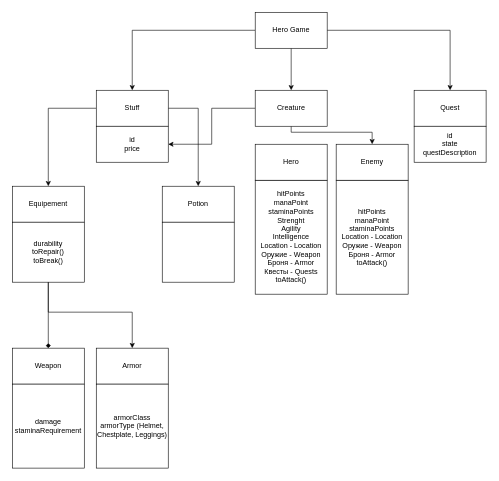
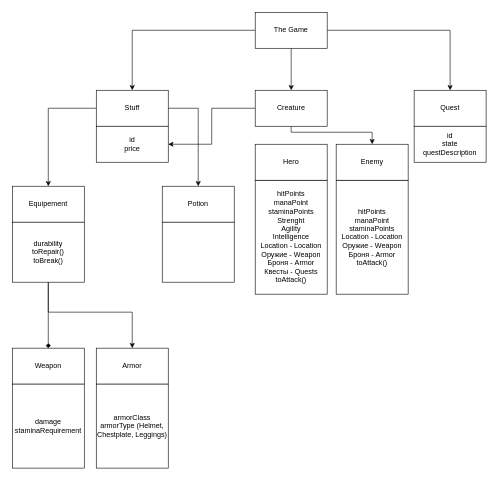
(291, 30) -> (291, 30)
